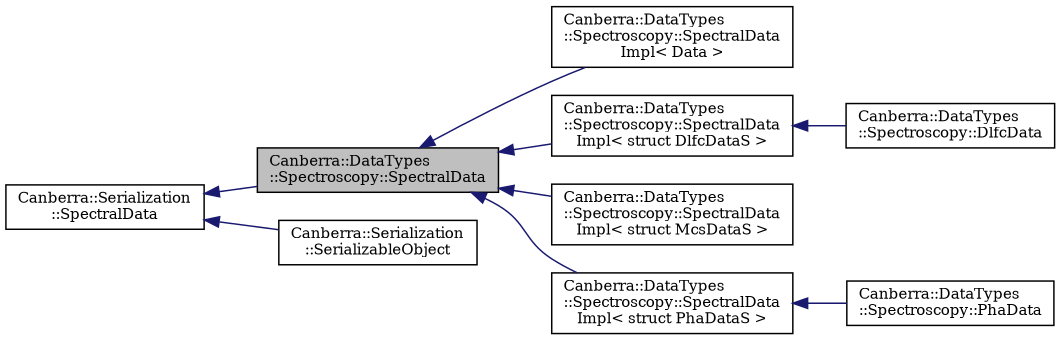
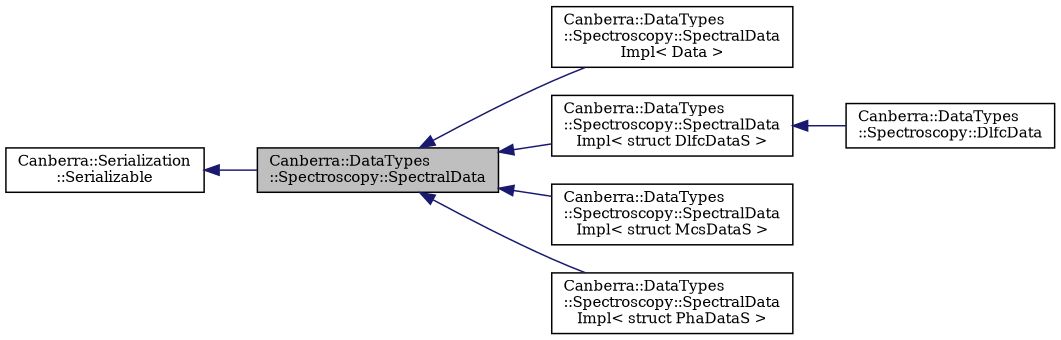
(105, 207) -> (105, 170)
(378, 243) -> none
(950, 303) -> none
